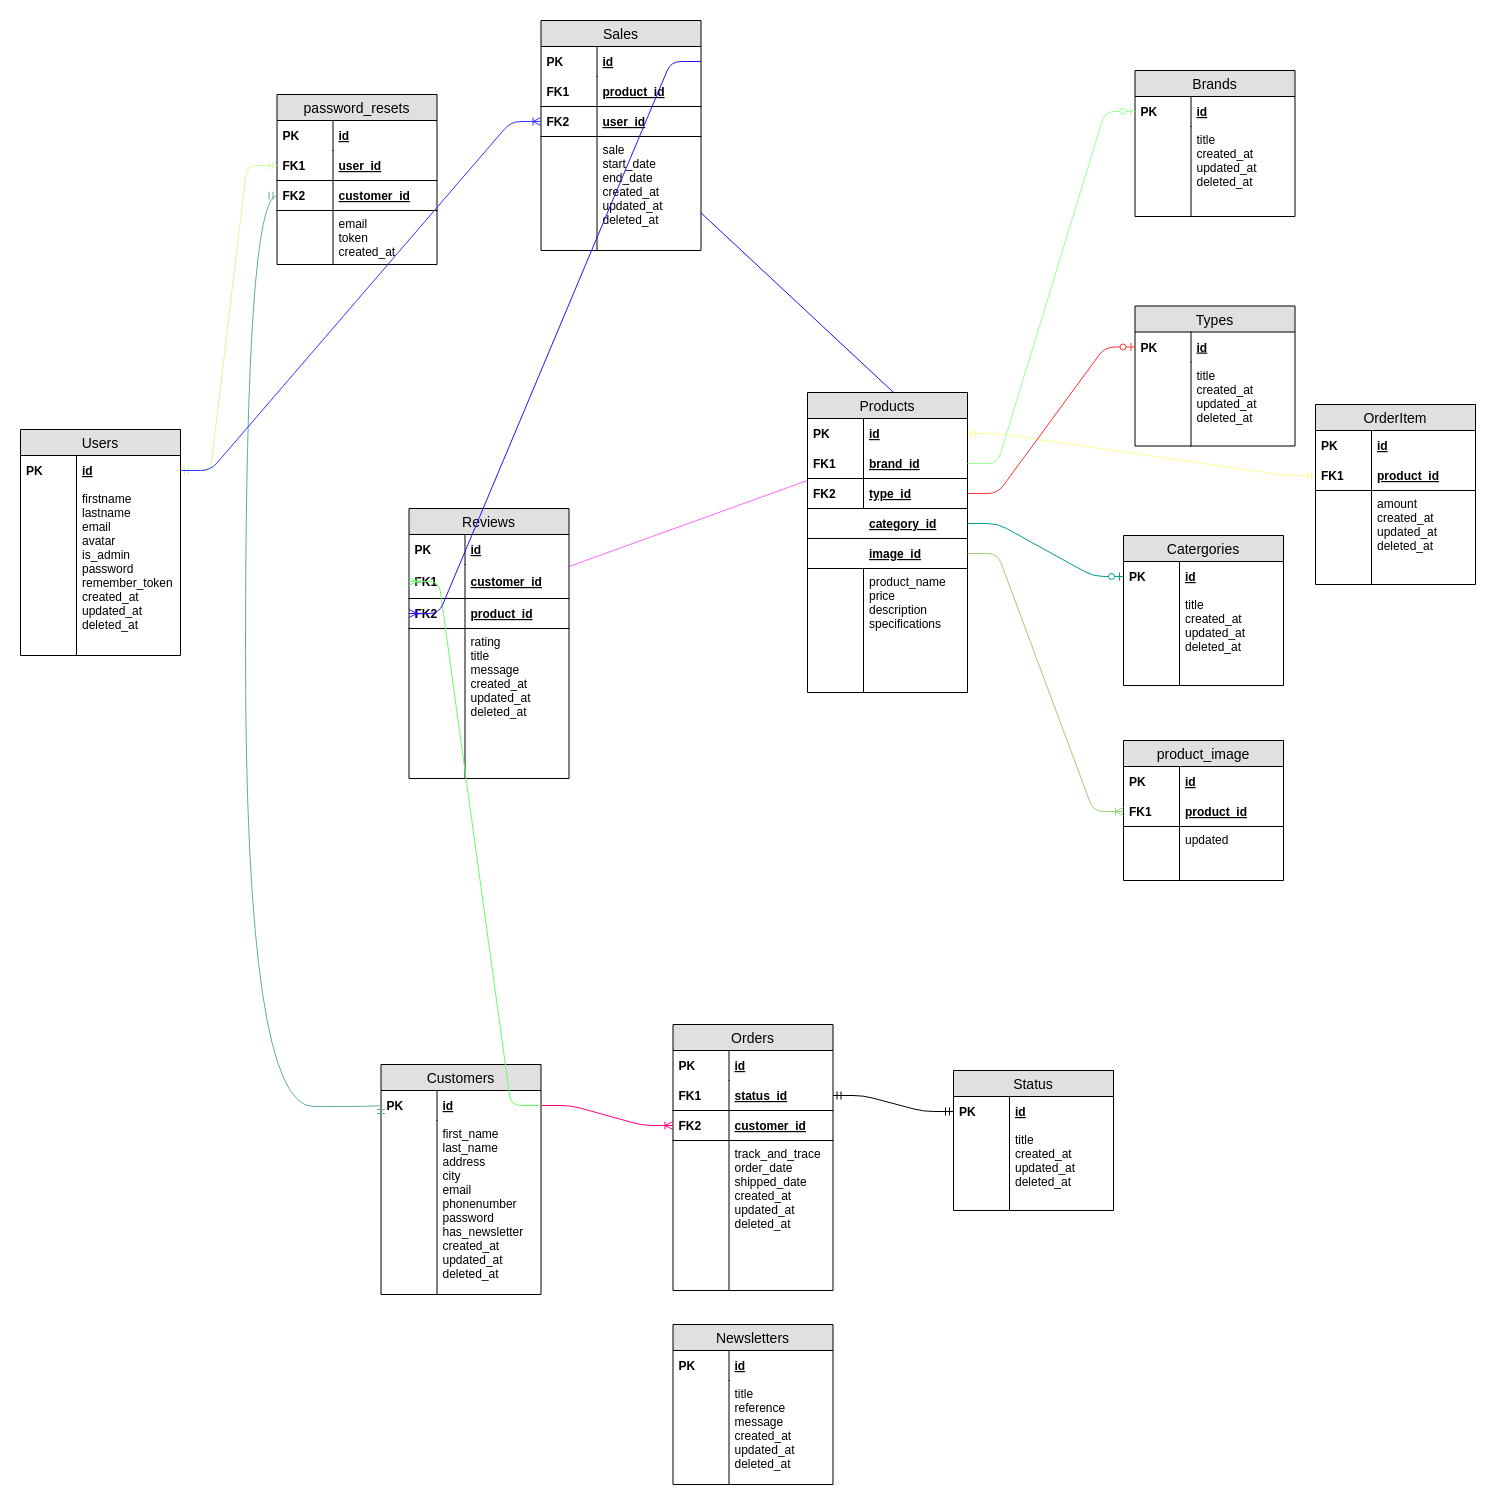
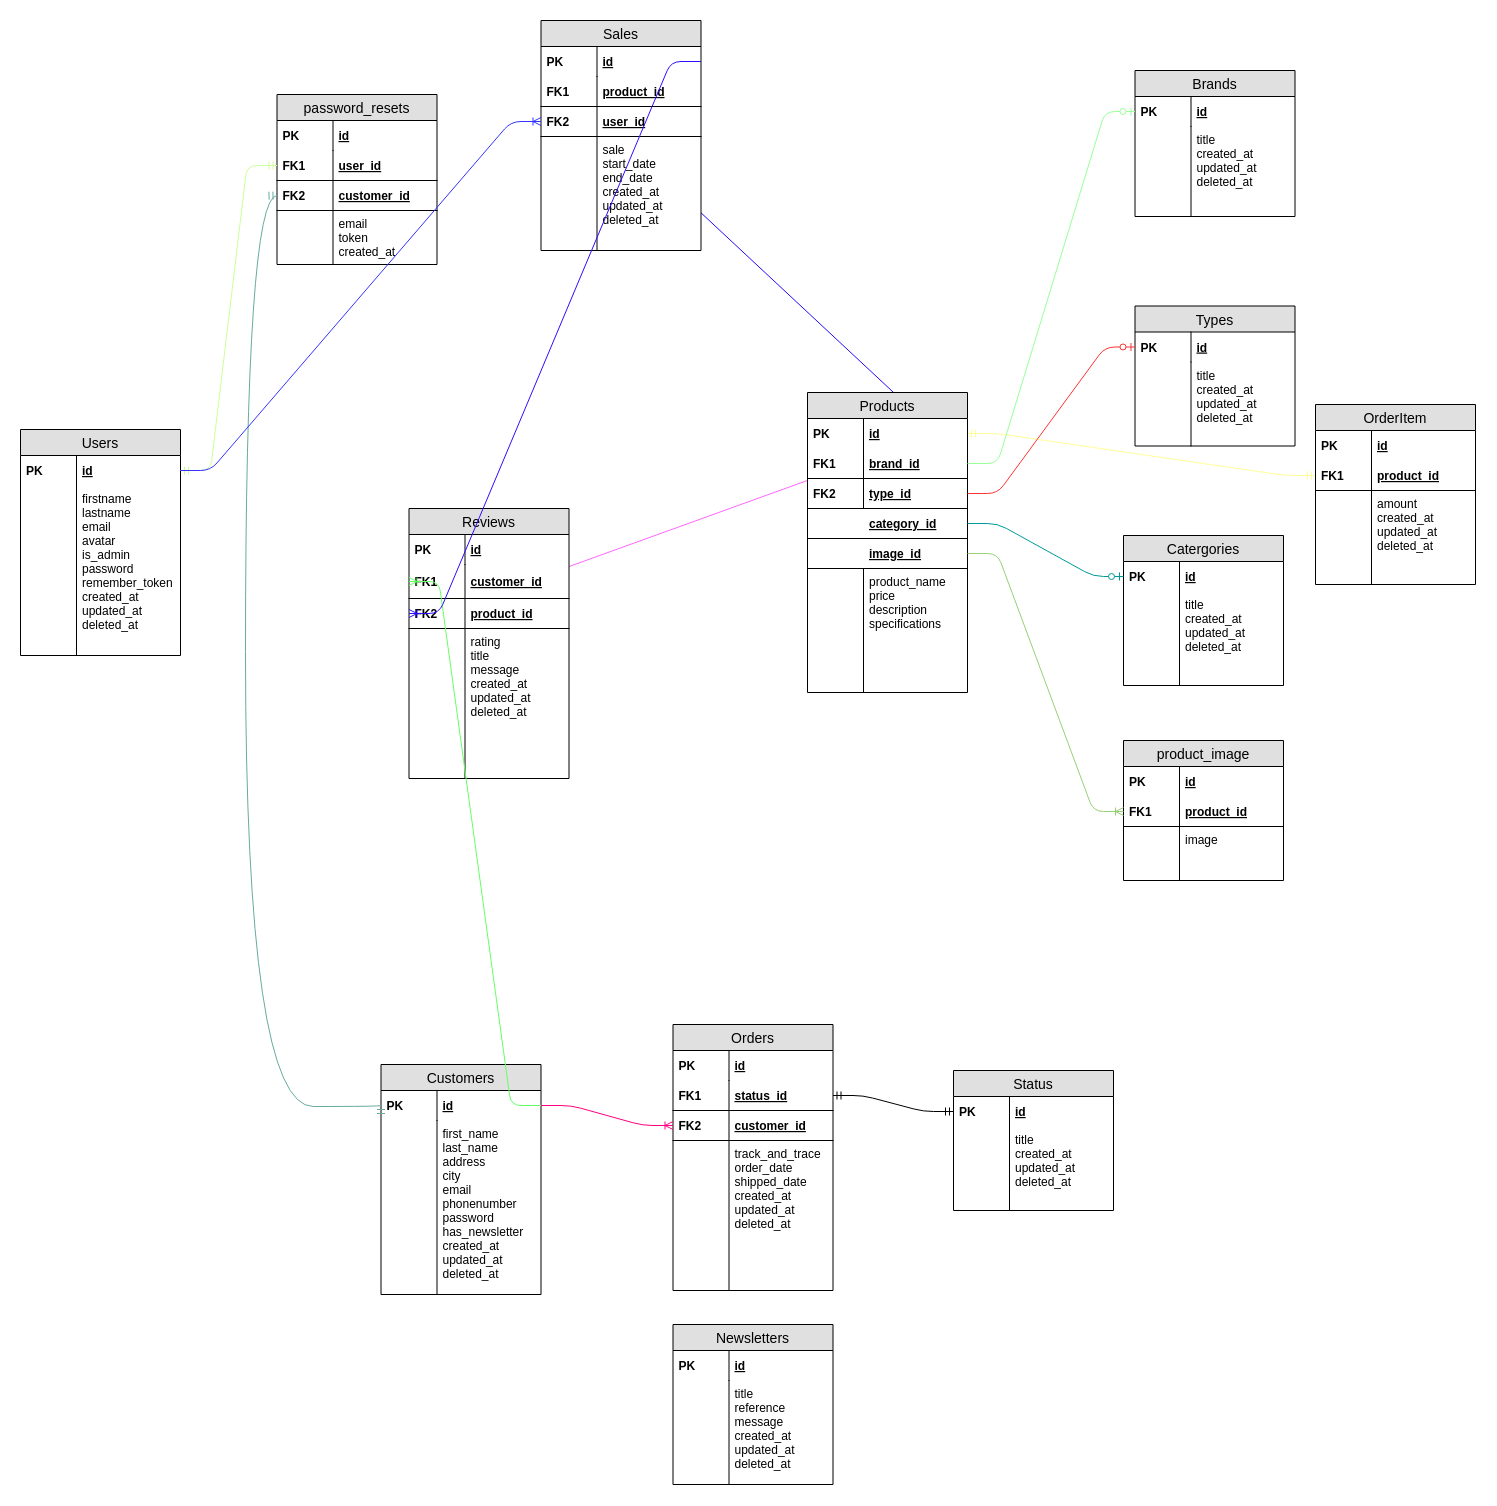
(1209, 840) -> (1200, 840)
